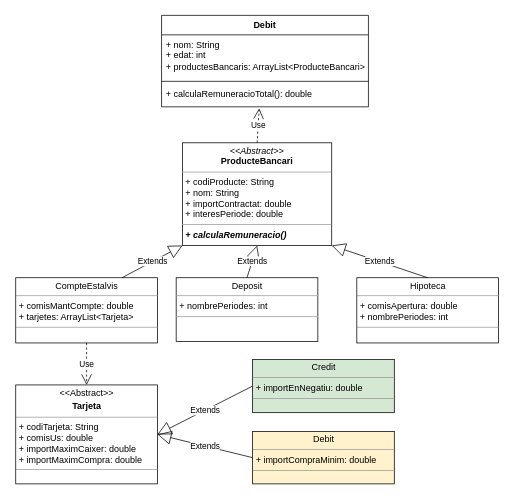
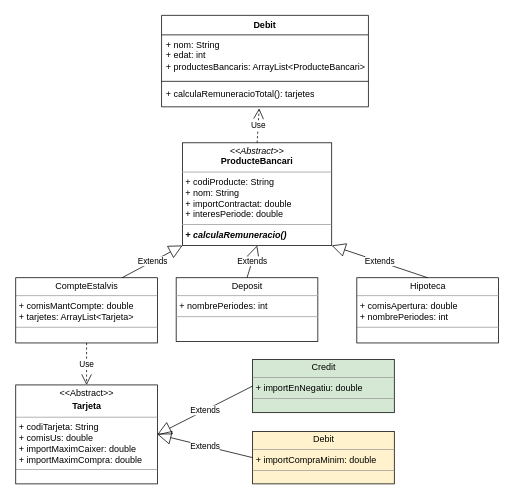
(245, 95) -> (251, 95)
